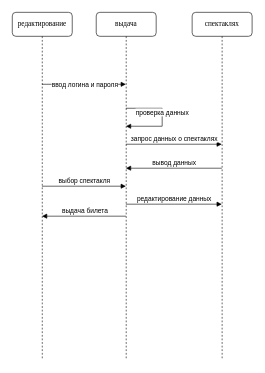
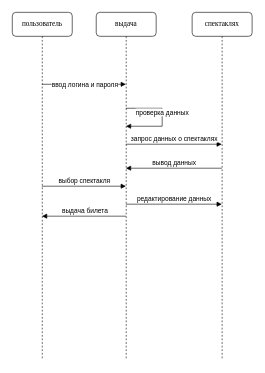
(42, 24) -> (42, 24)
